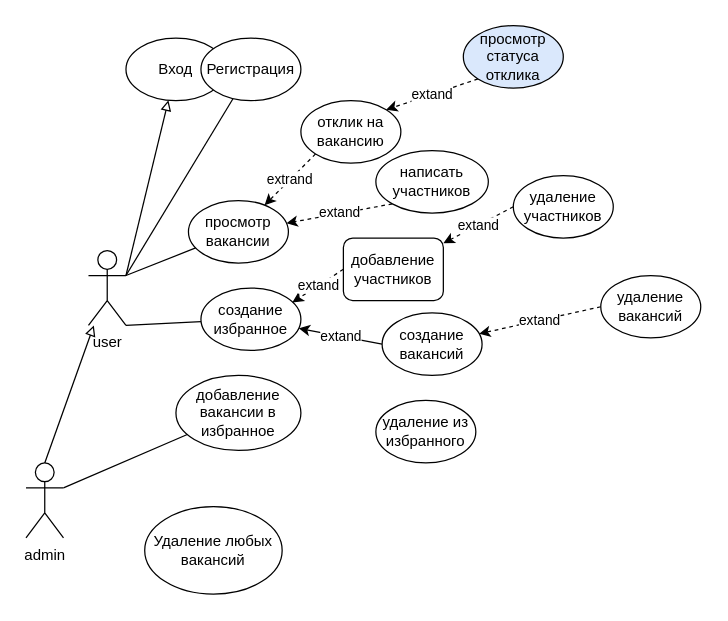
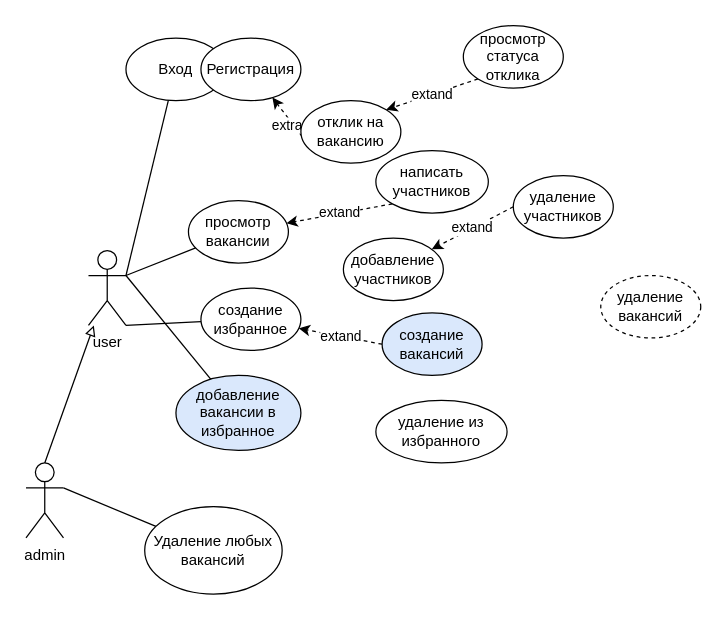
(513, 57) -> (513, 57)
(165, 111) -> (166, 107)
(293, 177) -> (287, 117)
(180, 185) -> (169, 328)
(393, 269) -> (393, 269)
(321, 284) -> none
(651, 307) -> (651, 307)
(544, 320) -> none
(370, 342) -> (370, 342)
(432, 344) -> (432, 344)
(238, 413) -> (238, 413)
(426, 432) -> (441, 432)
(125, 461) -> (109, 507)
